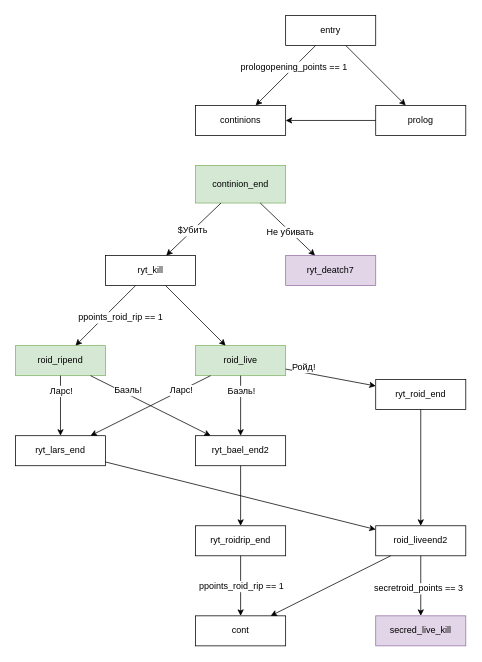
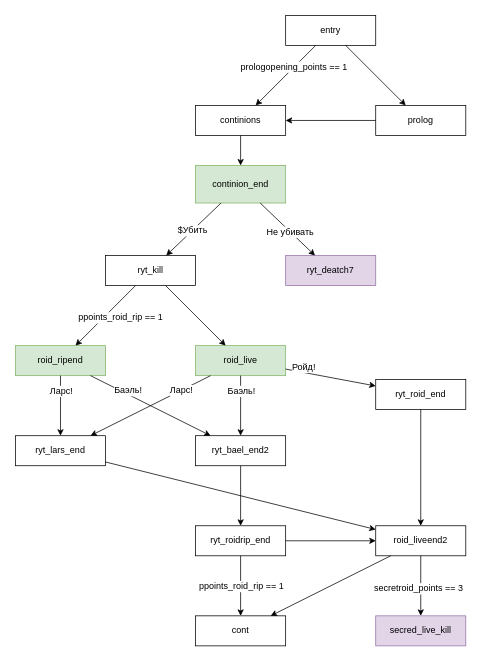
none -> (240, 147)
none -> (327, 540)
